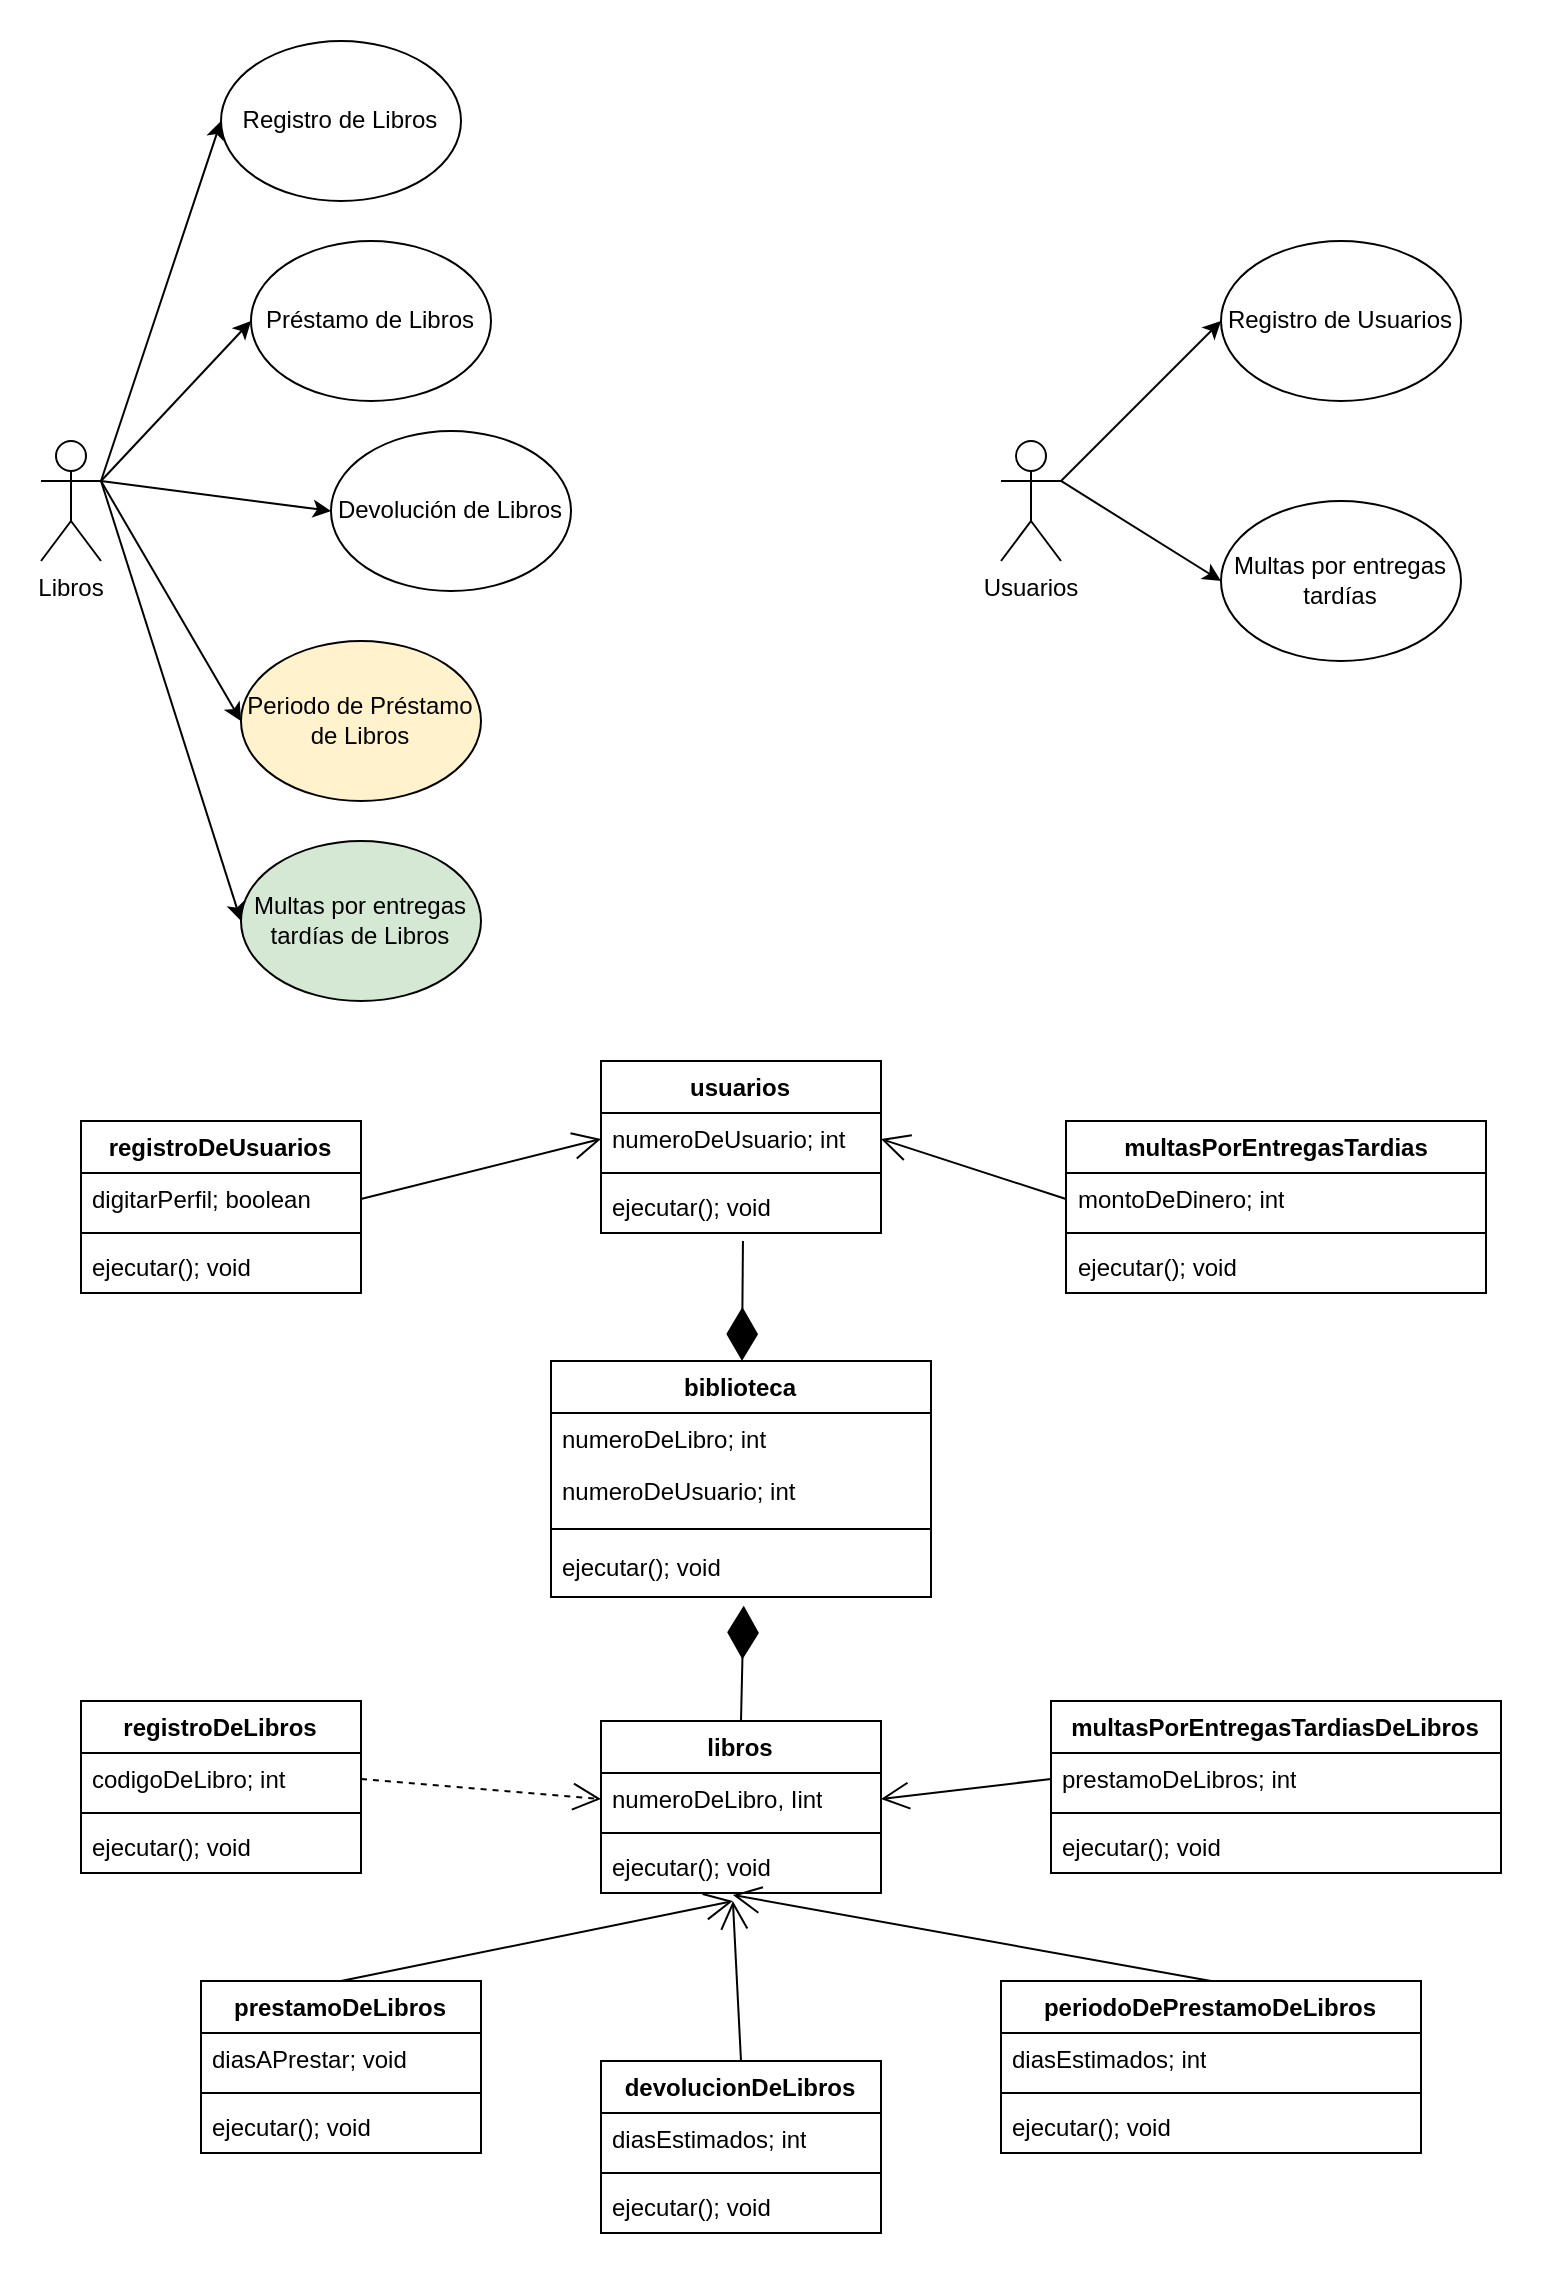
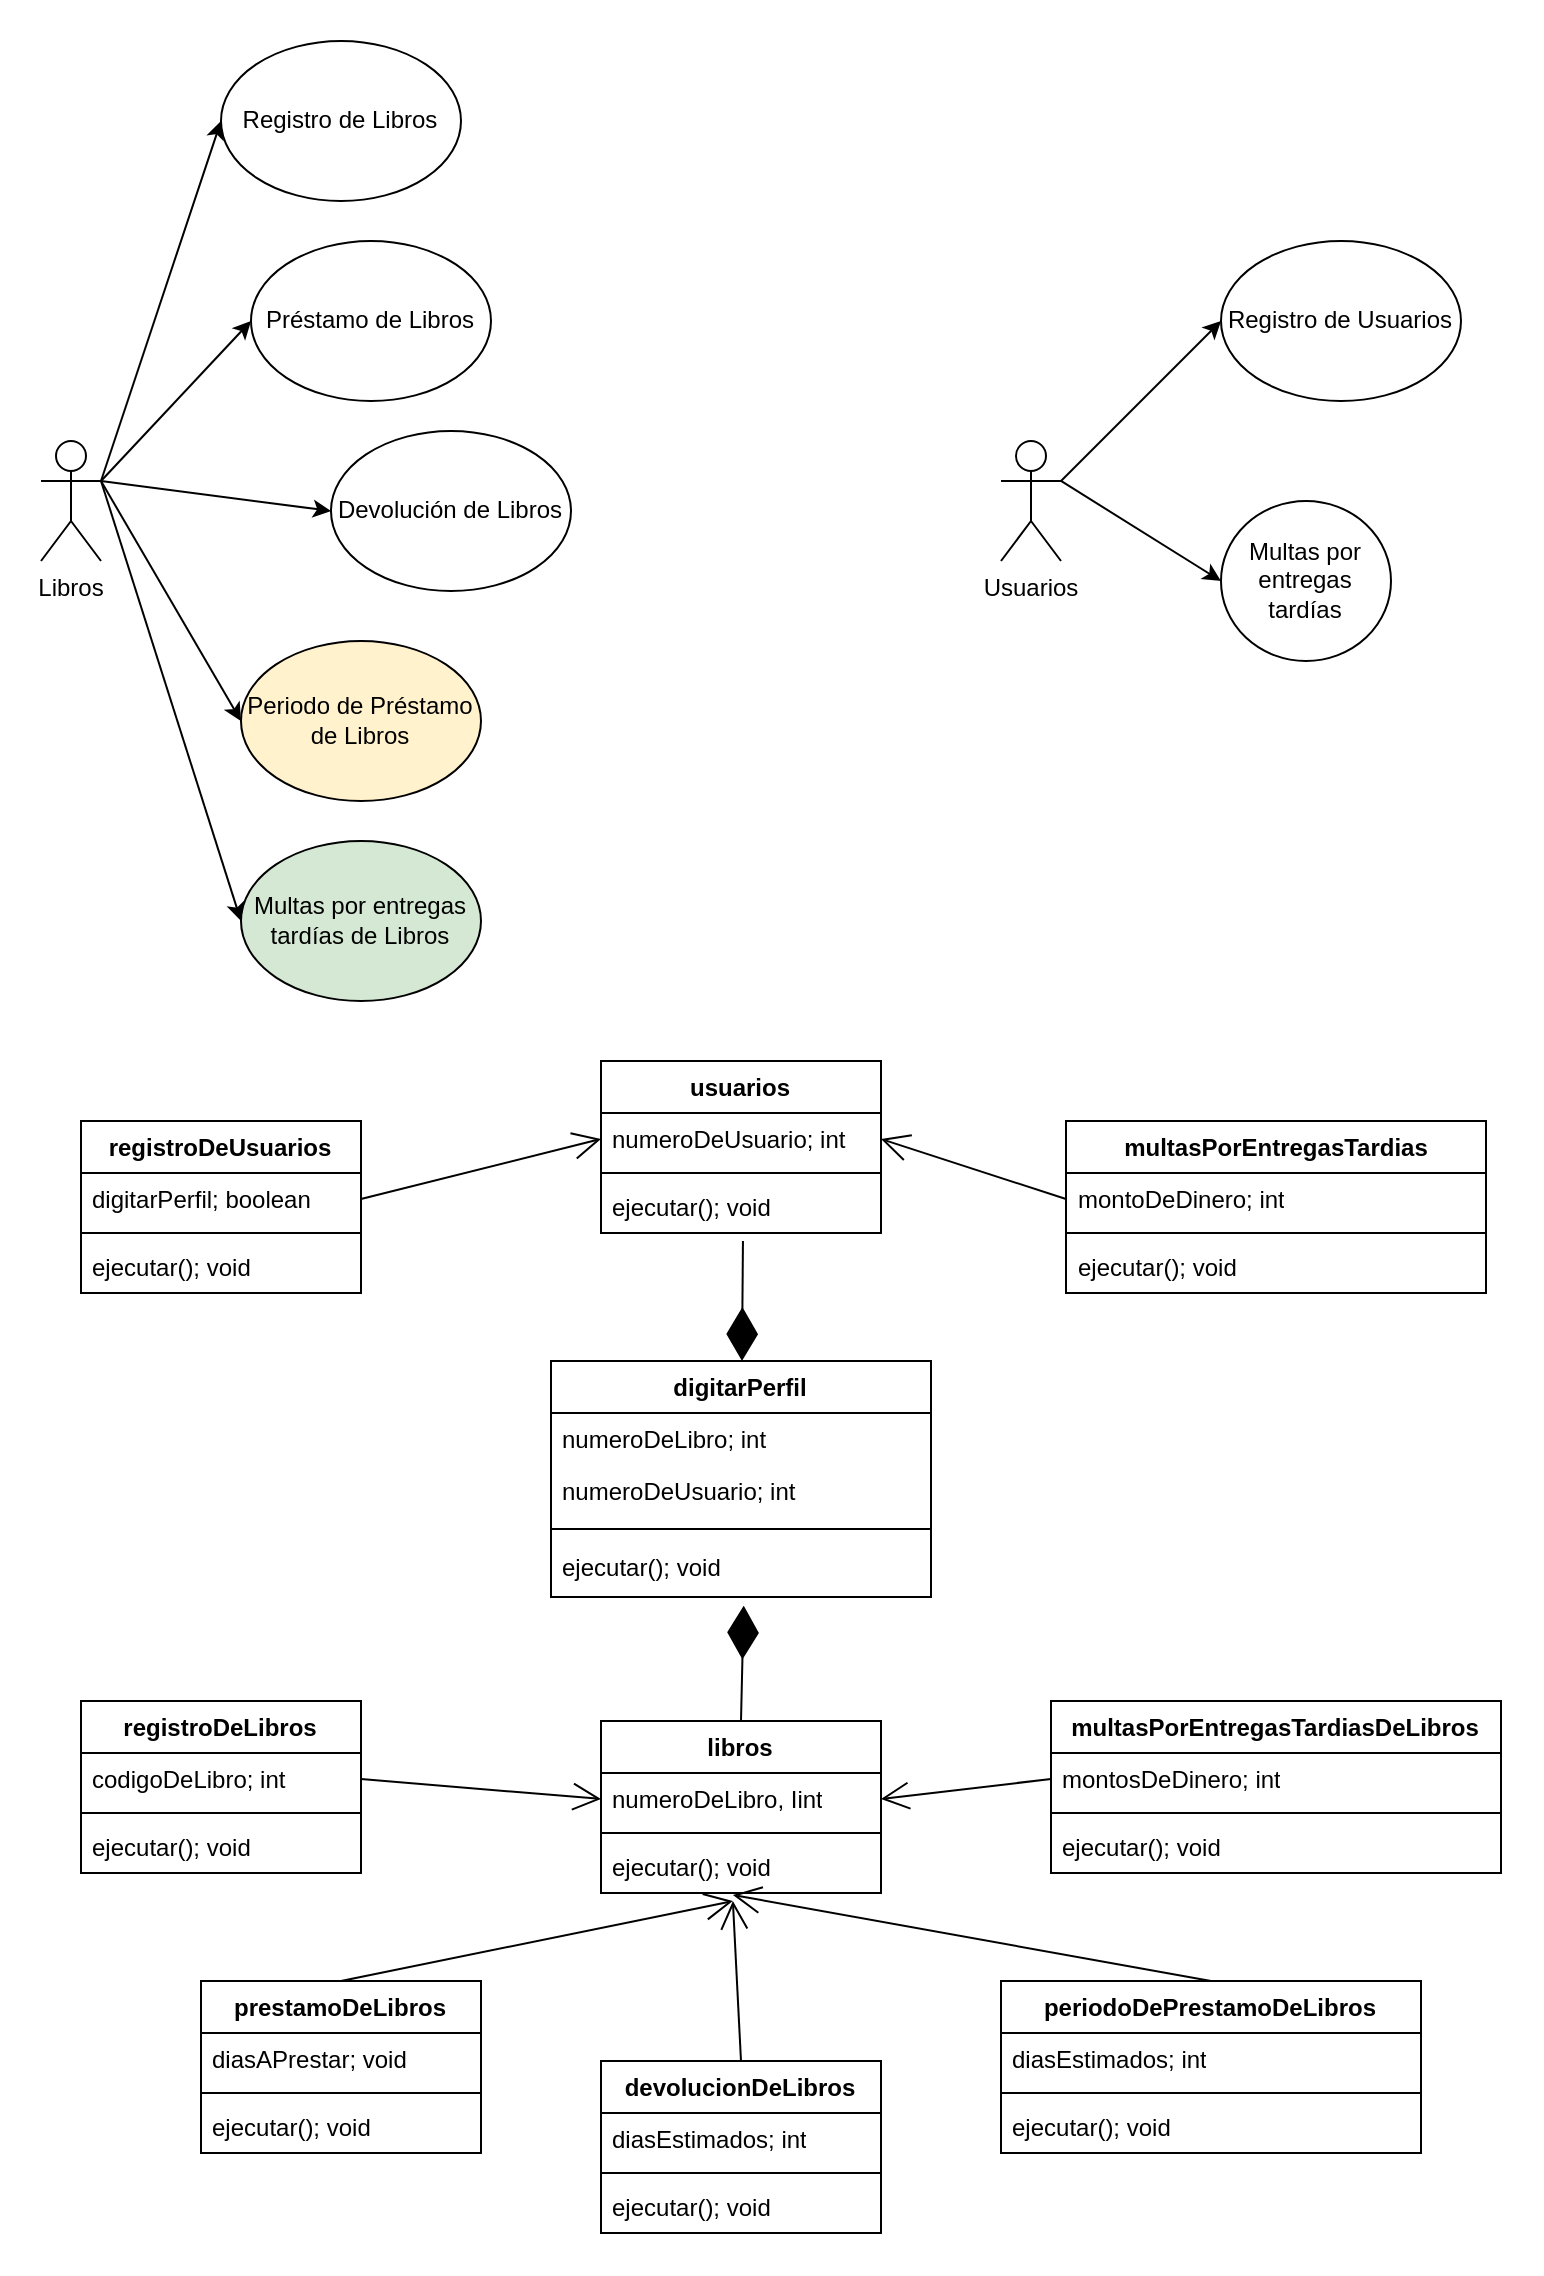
(1341, 581) -> (1306, 581)
(741, 1389) -> (741, 1389)
(1192, 1781) -> (1178, 1781)
(481, 1789) -> (481, 1789)
